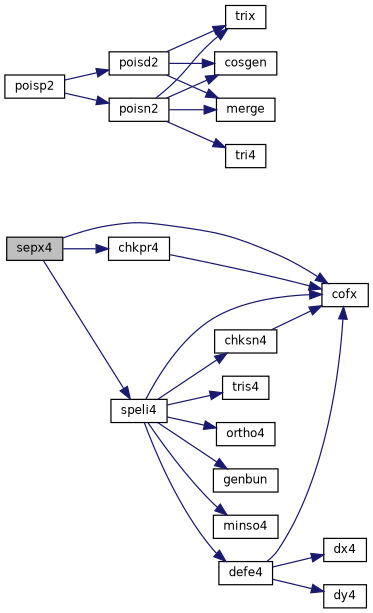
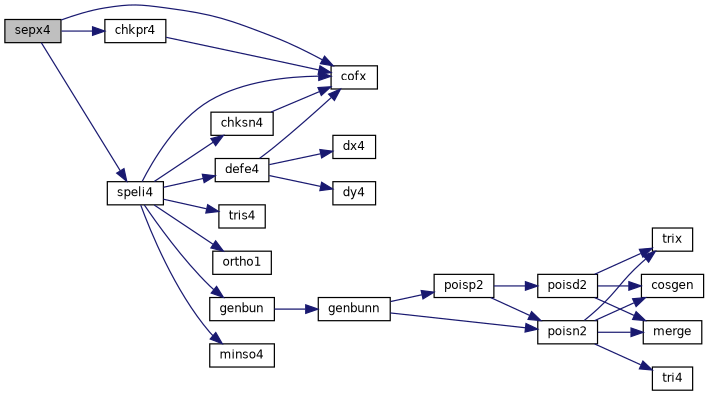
none -> (354, 309)
(246, 434) -> (242, 263)
